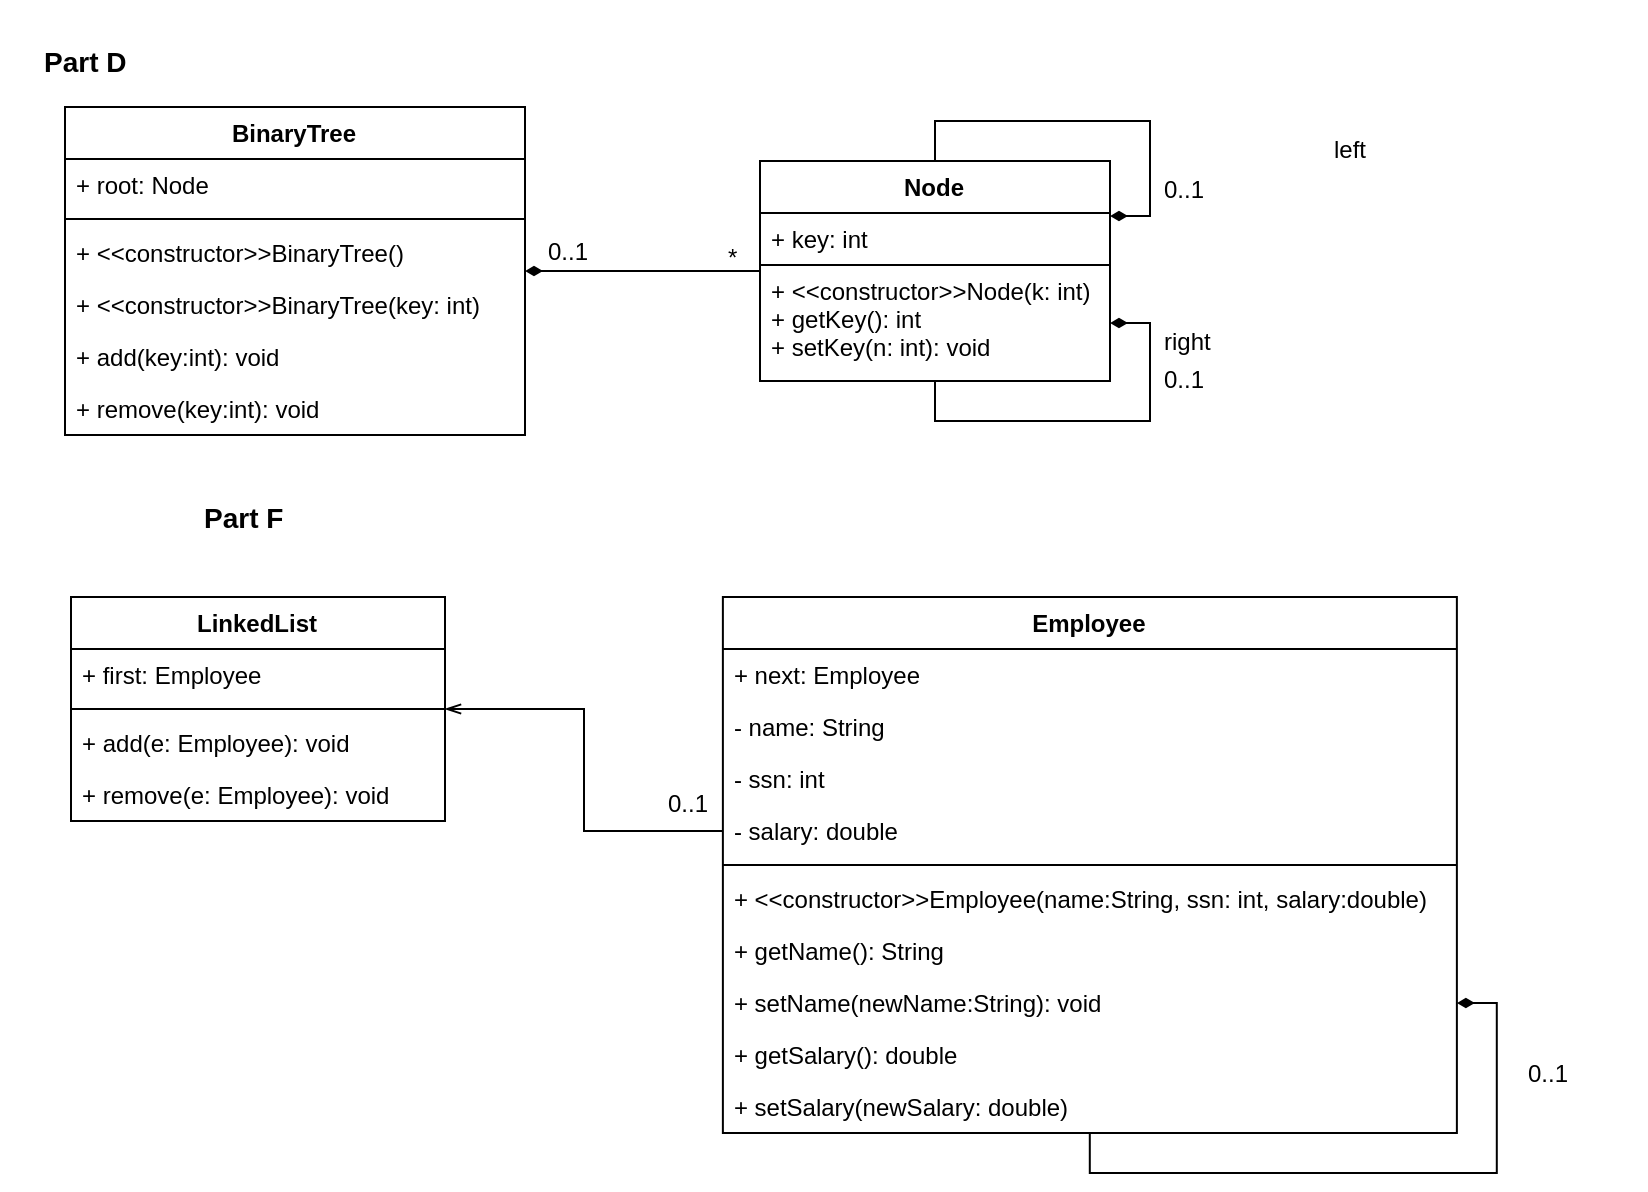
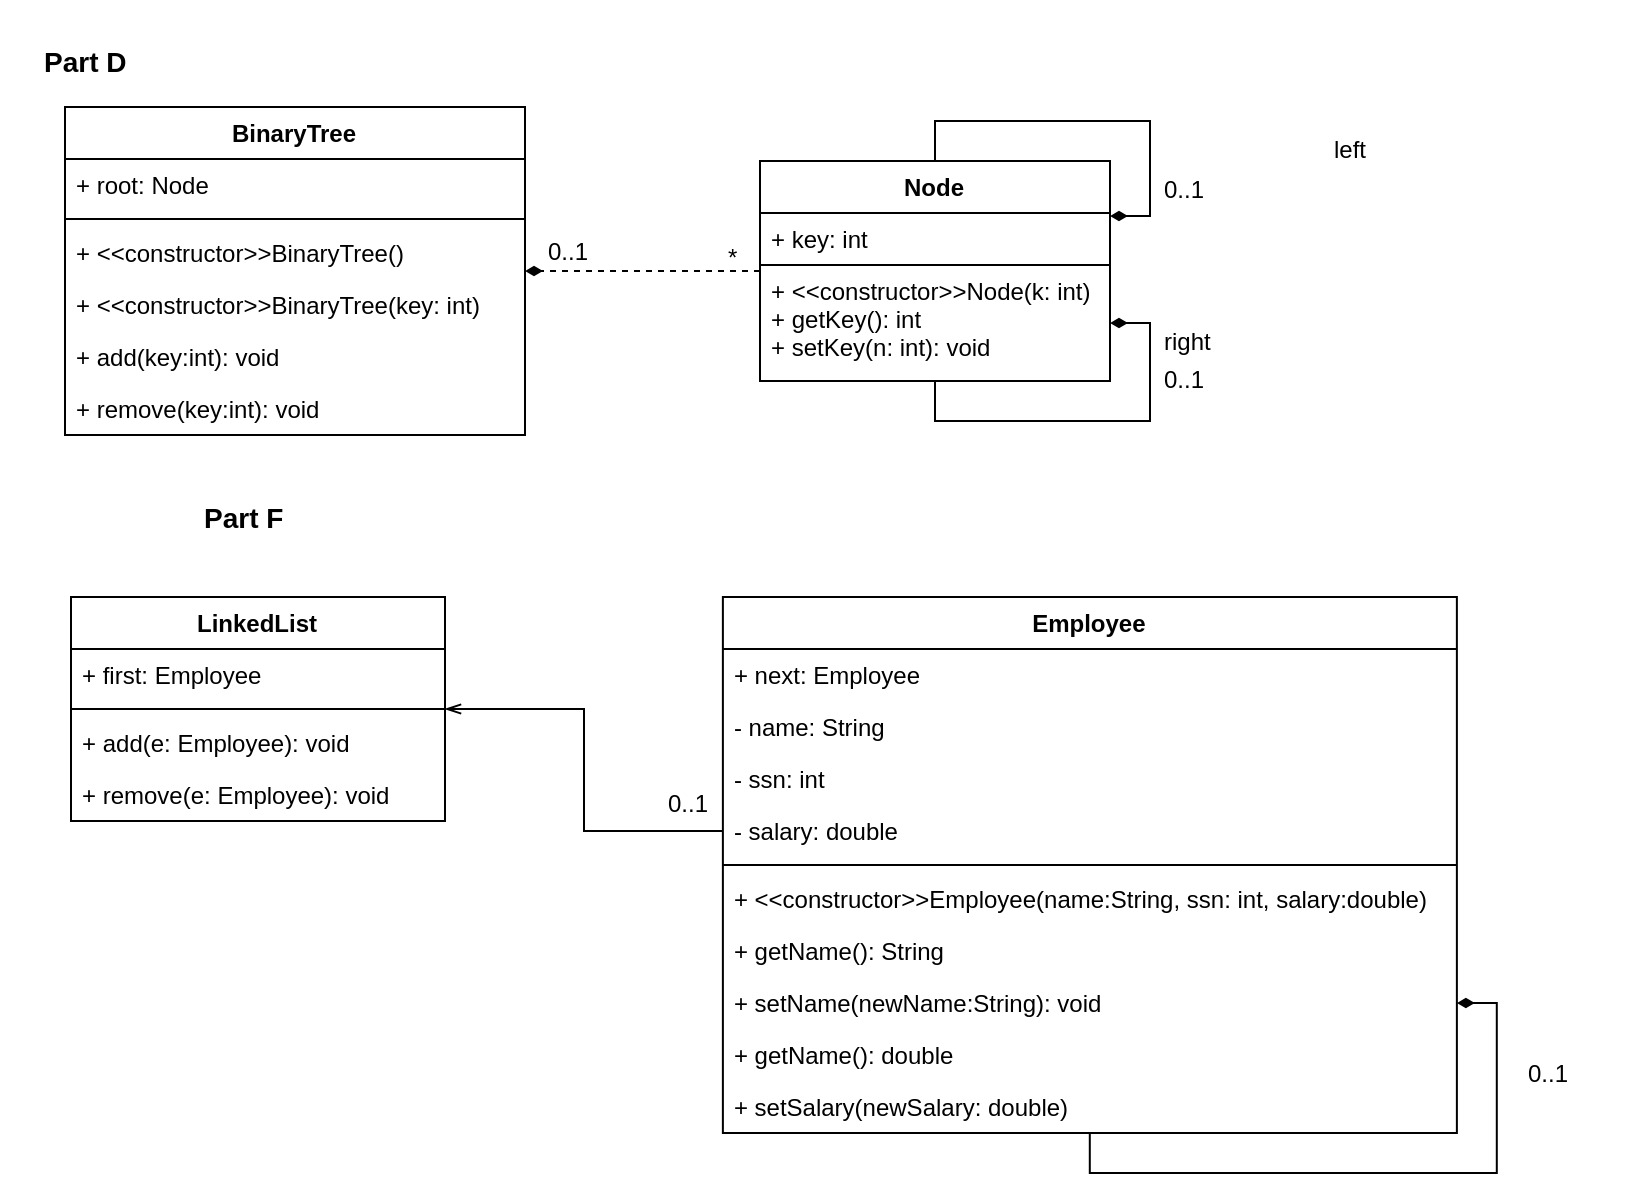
(650, 271) -> (650, 271)
(859, 1056) -> (849, 1056)
